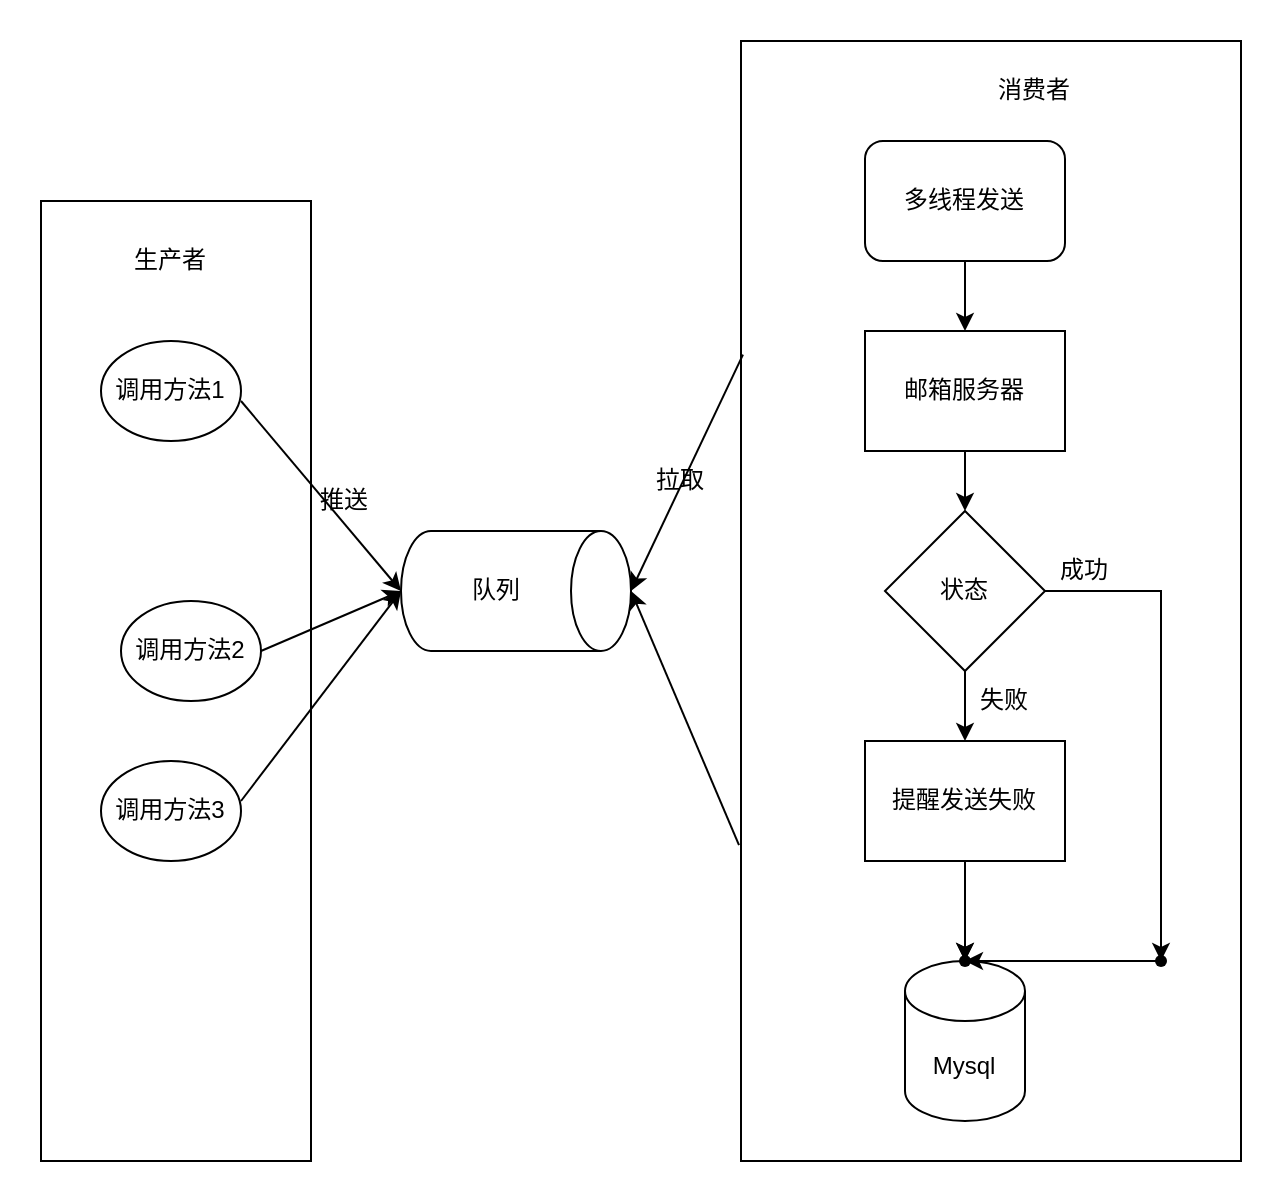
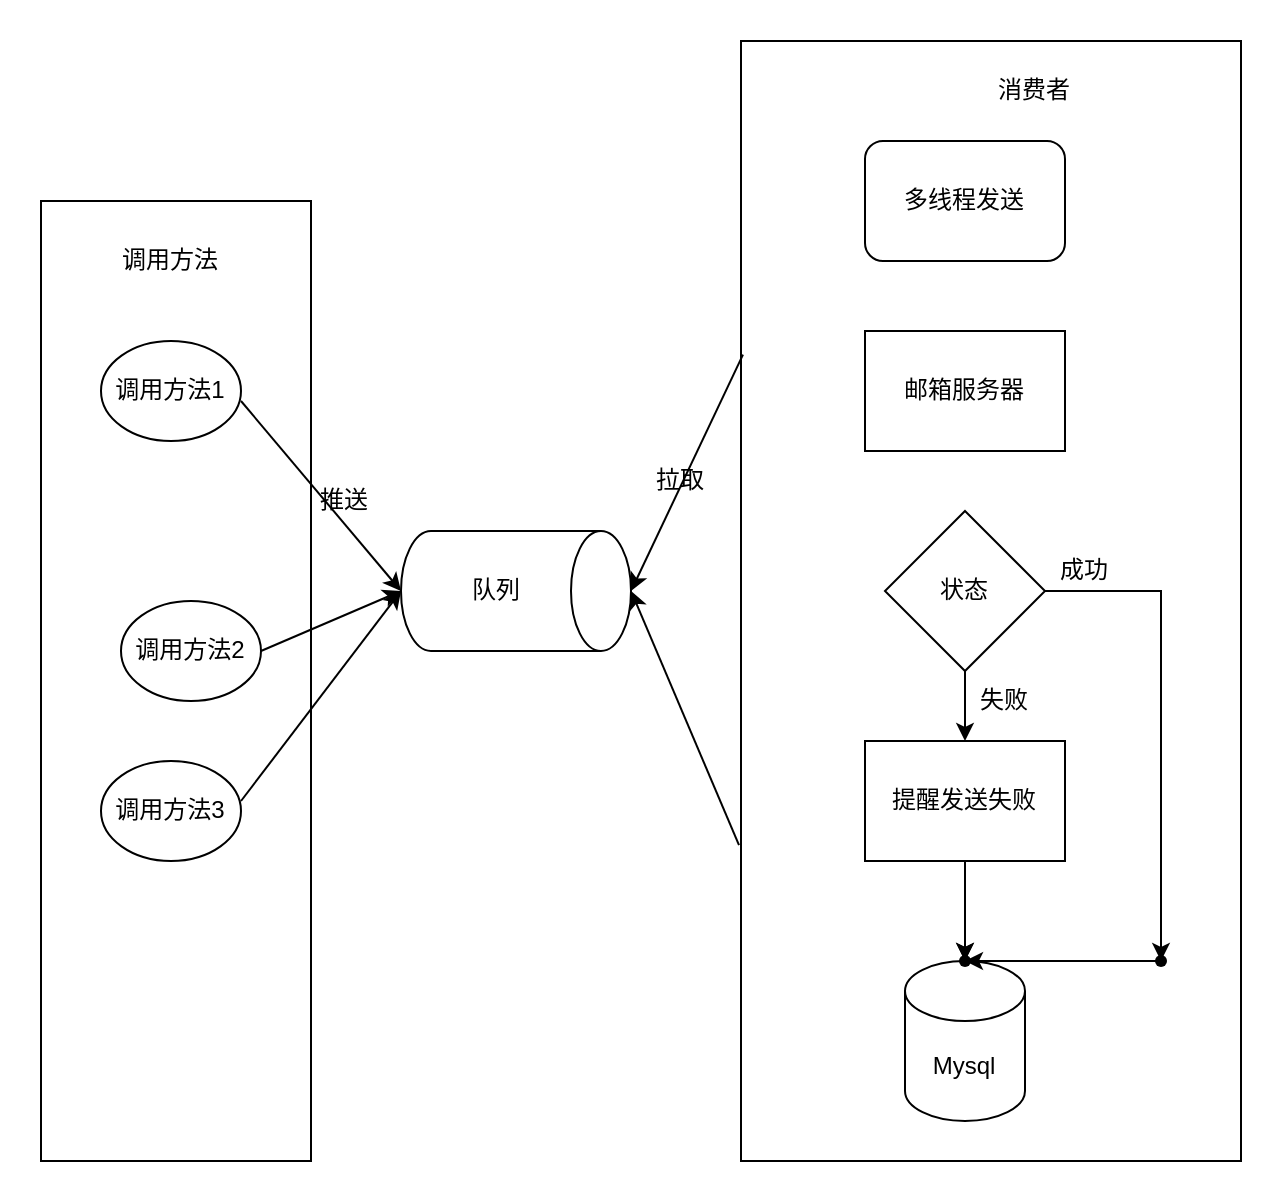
(171, 261) -> (171, 261)
(965, 299) -> none
(965, 488) -> none
